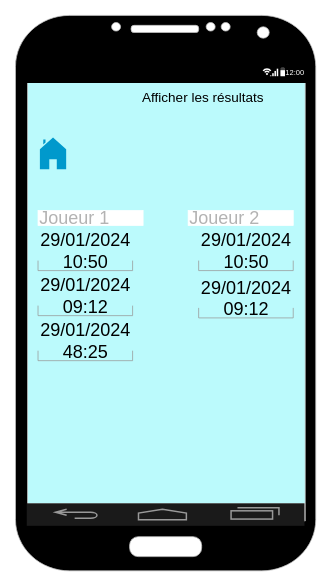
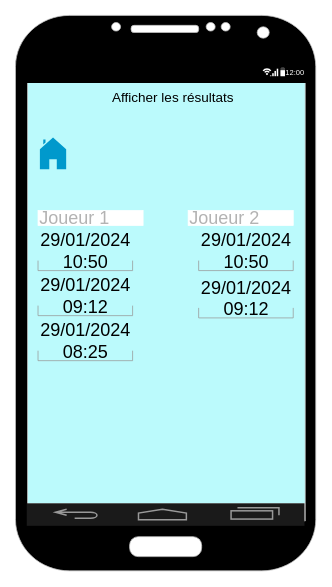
(203, 98) -> (173, 98)
(86, 330) -> (86, 330)
